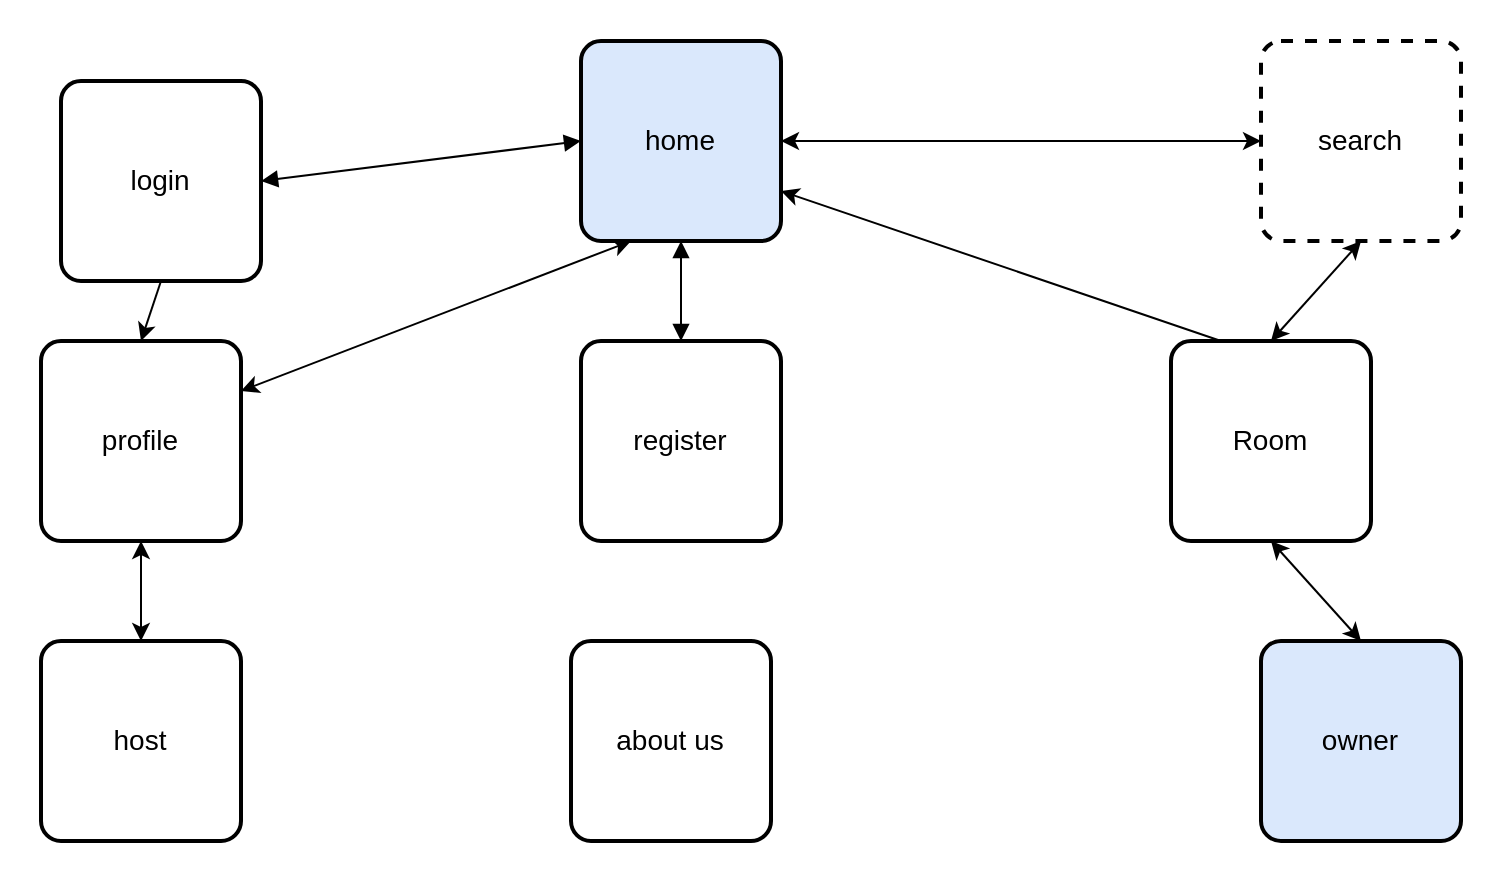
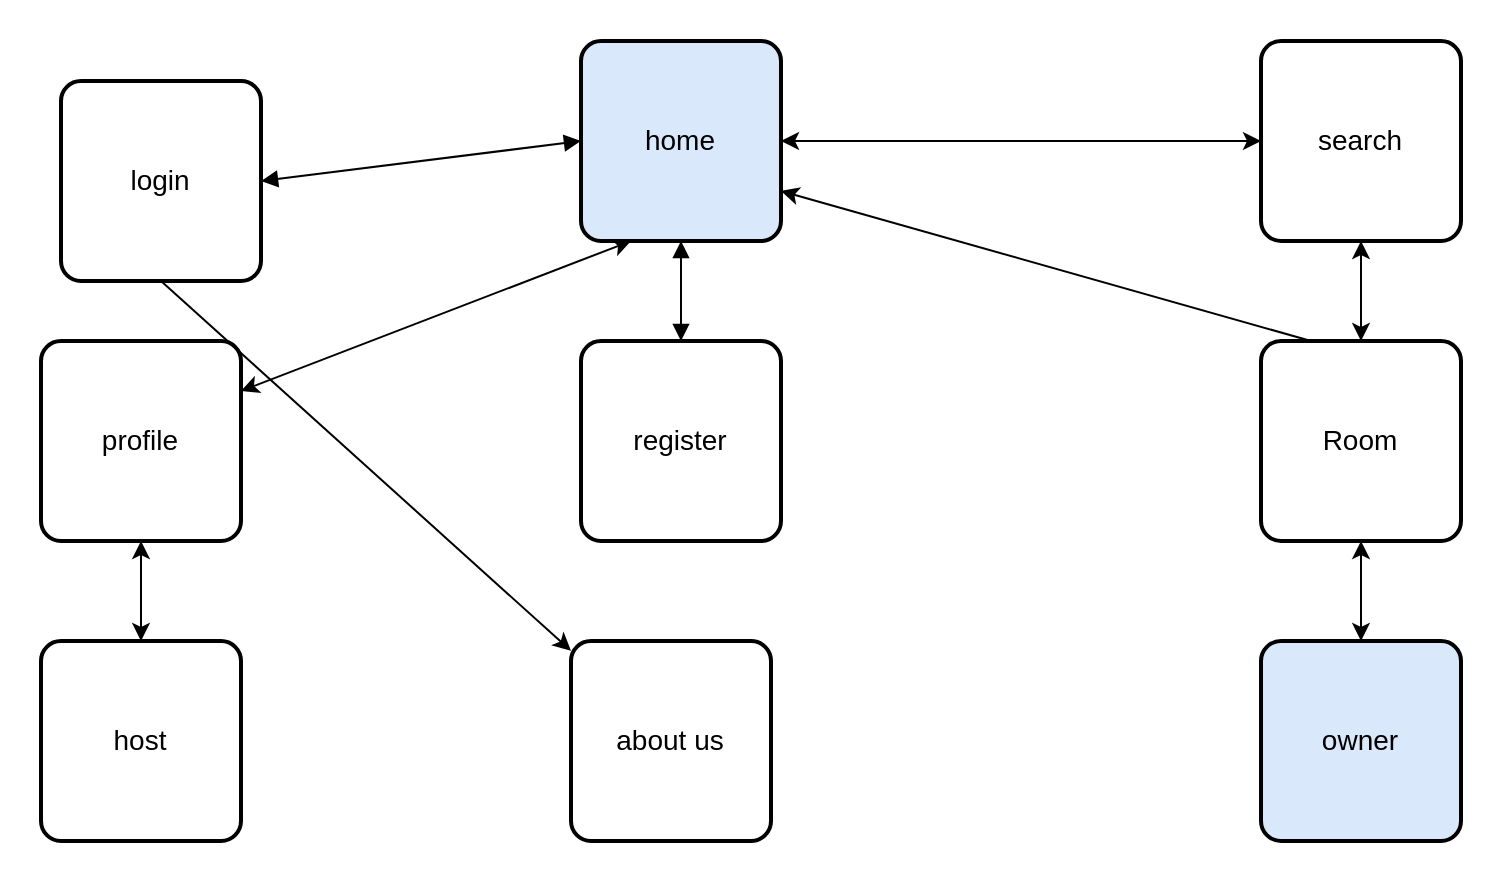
(1361, 141) -> (1361, 141)
(153, 305) -> (400, 497)
(1271, 441) -> (1361, 441)
